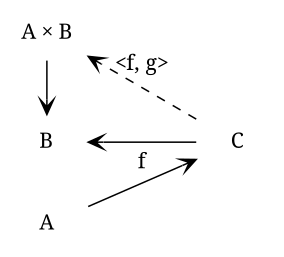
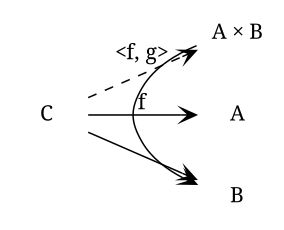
(135, 186) -> (144, 115)
